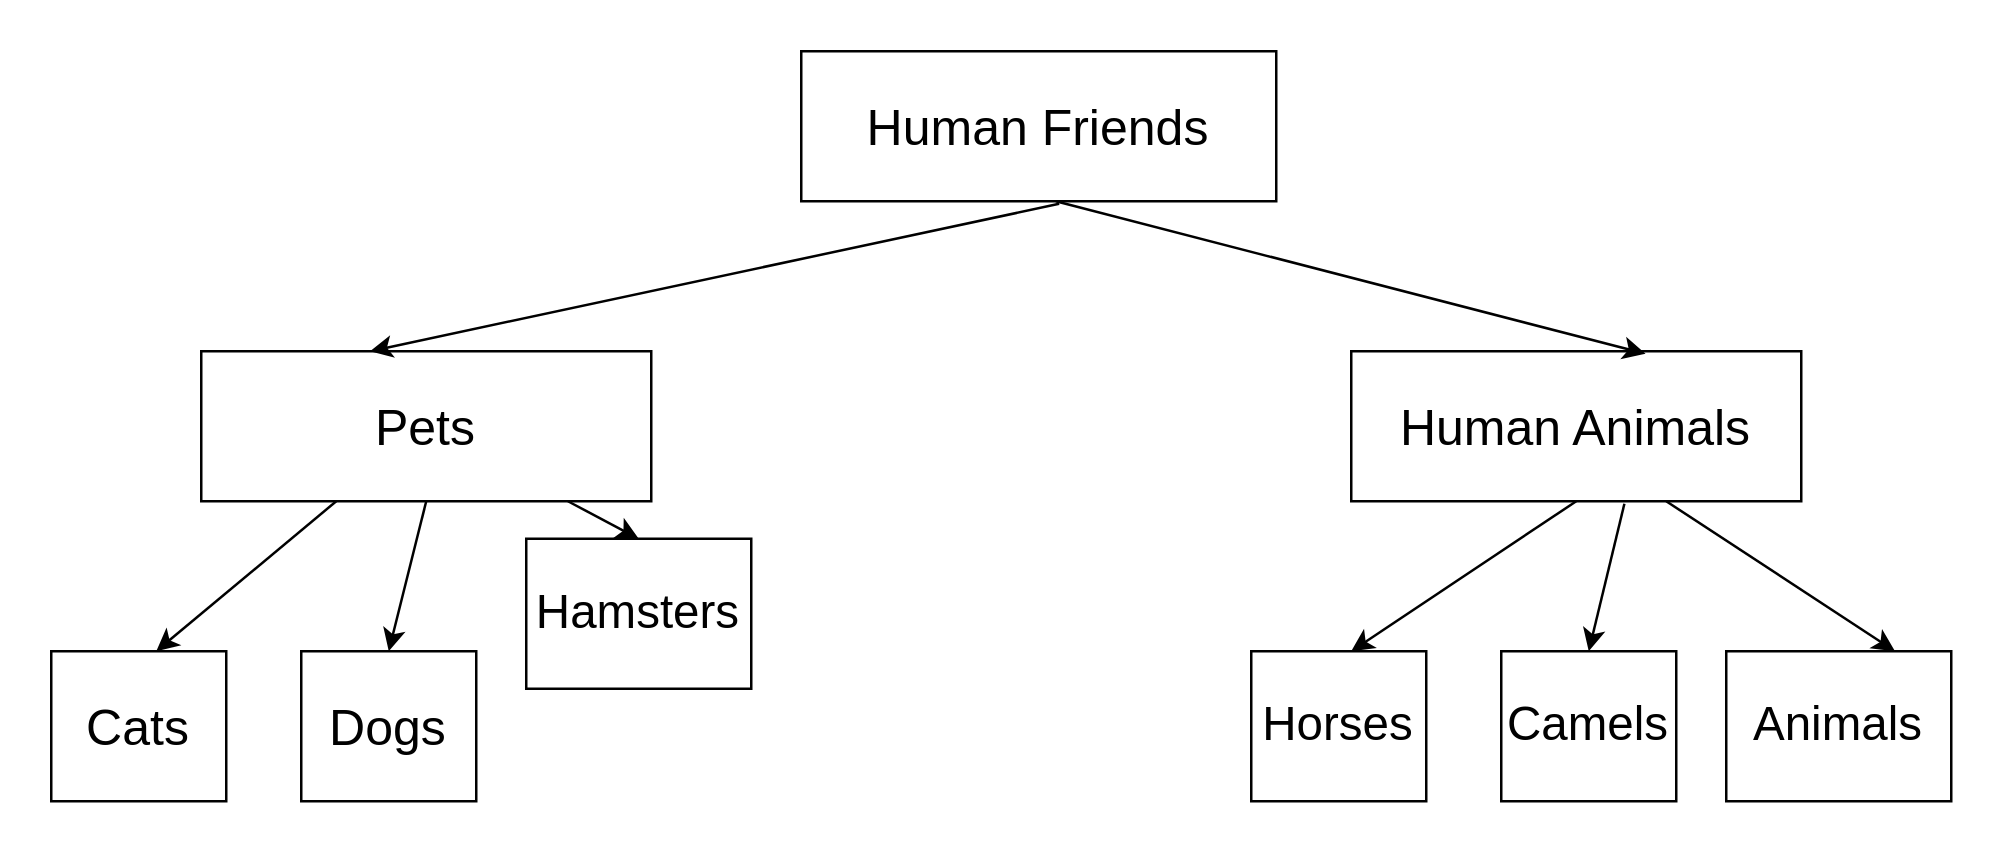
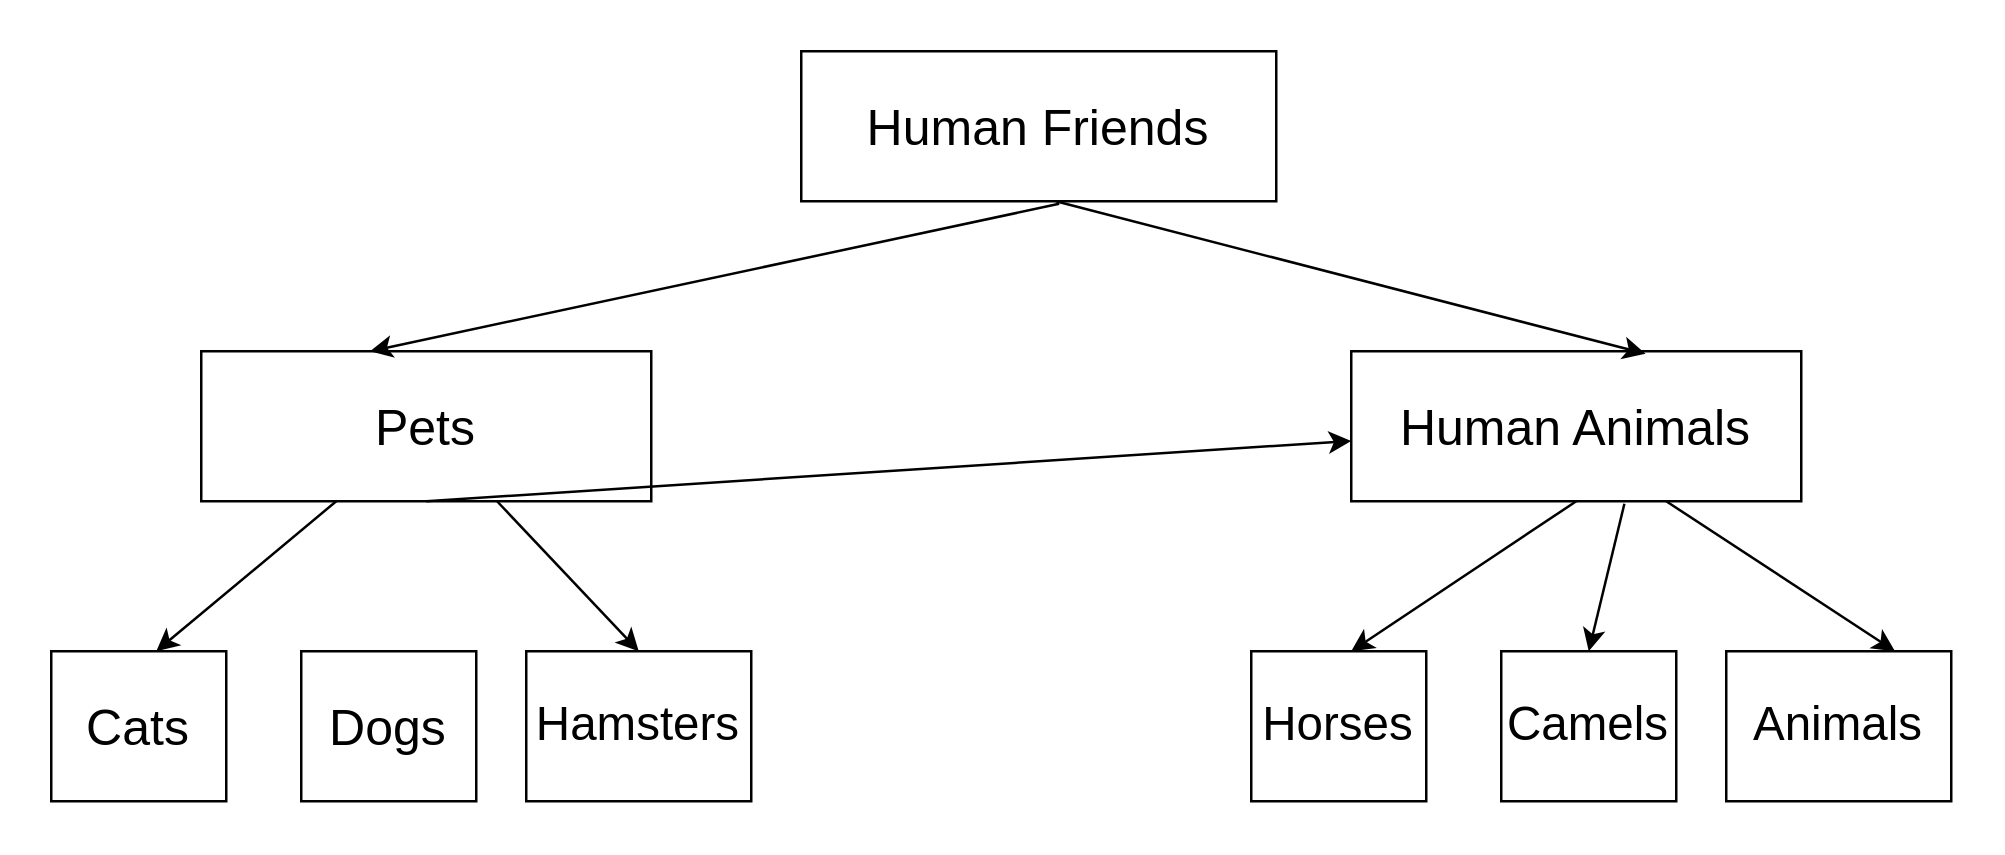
(409, 569) -> (880, 472)
(639, 614) -> (639, 726)
